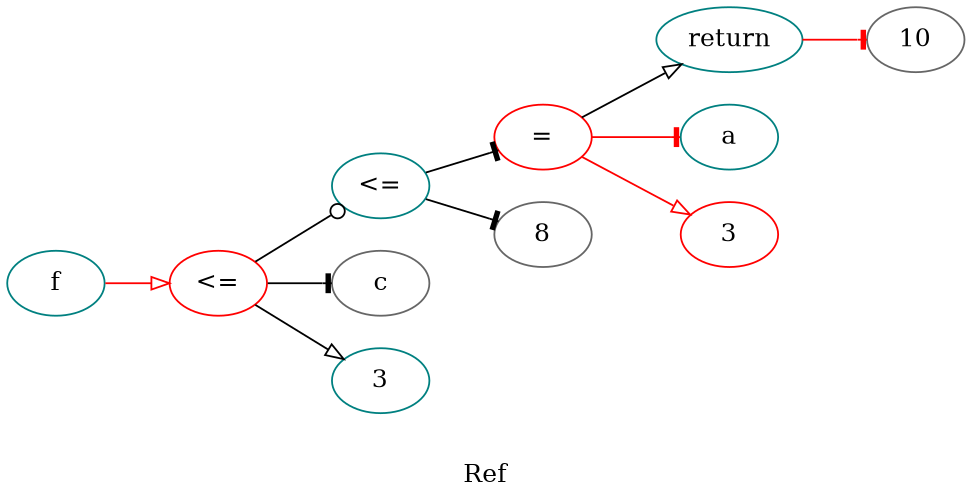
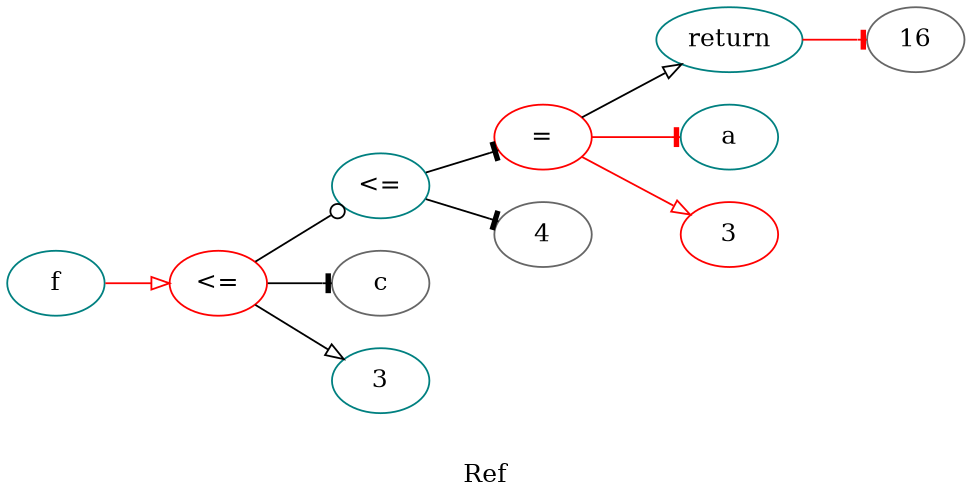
(916, 40) -> (916, 40)
(543, 235) -> (543, 235)
